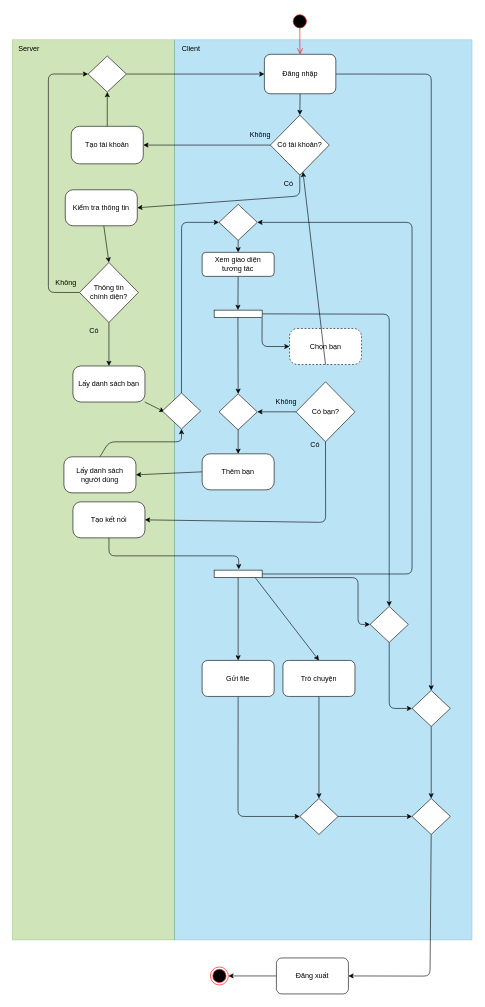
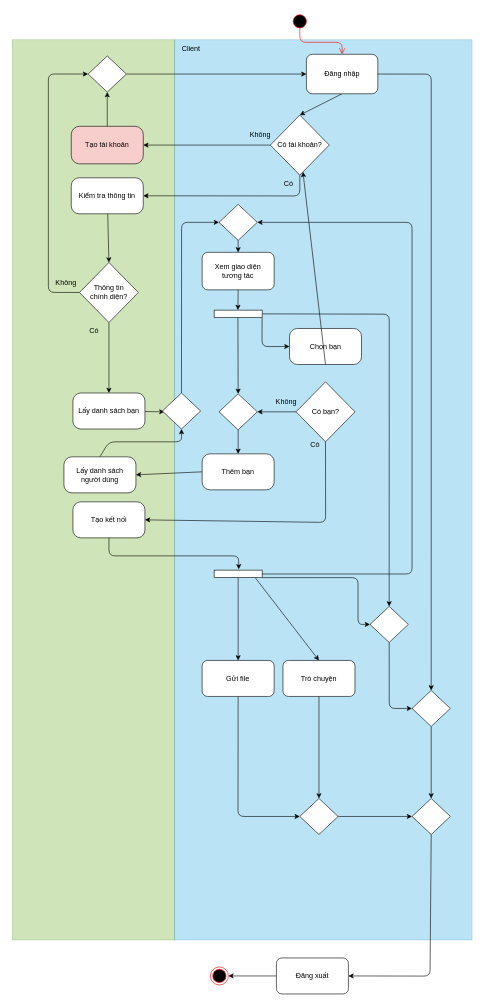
(29, 49) -> none
(300, 74) -> (342, 74)
(107, 145) -> (107, 145)
(101, 208) -> (107, 196)
(238, 264) -> (238, 271)
(325, 346) -> (325, 346)
(109, 384) -> (109, 411)
